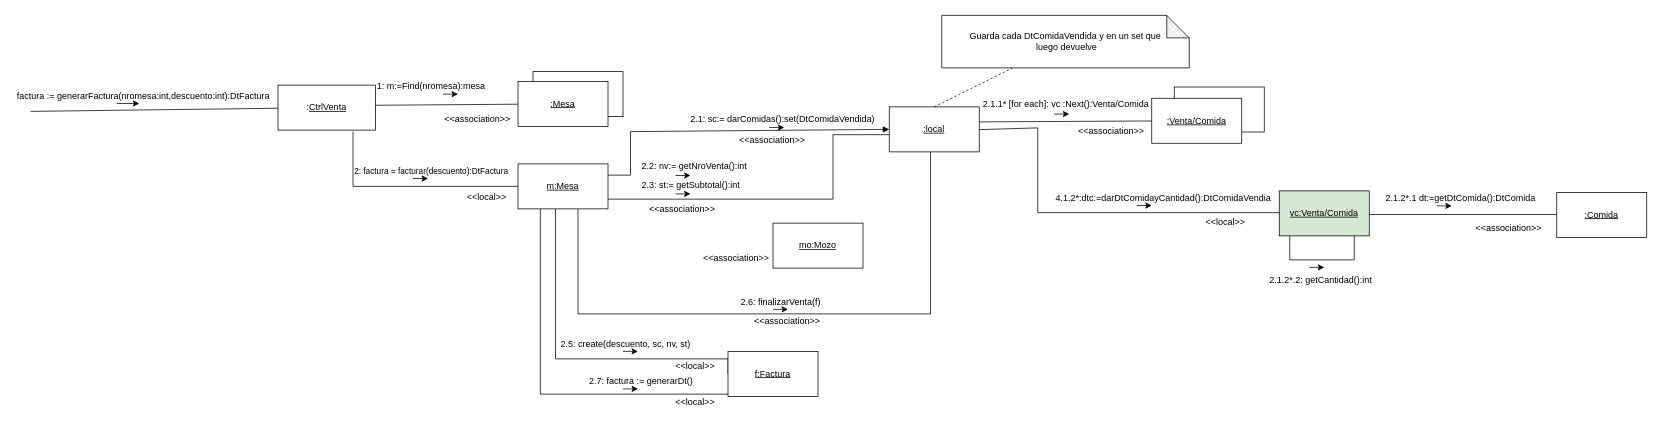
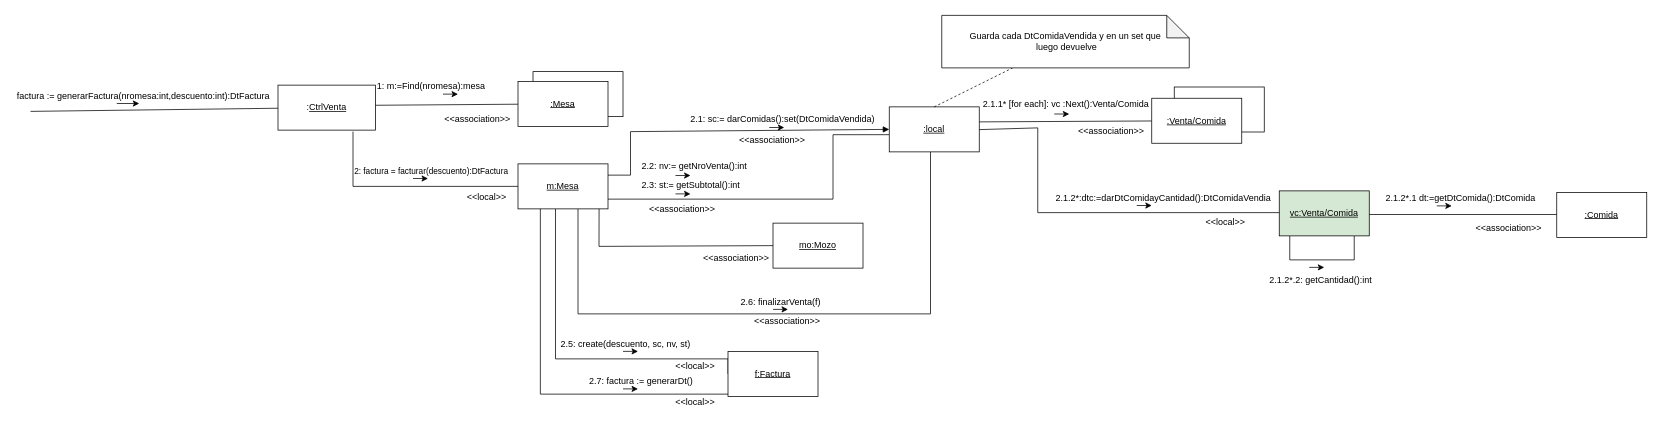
(1169, 199) -> (1169, 199)
none -> (668, 246)
